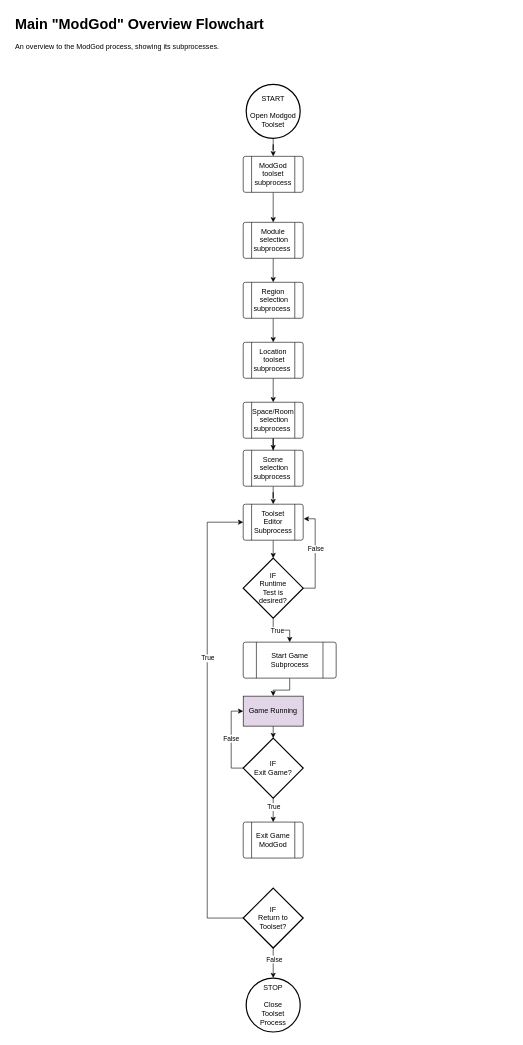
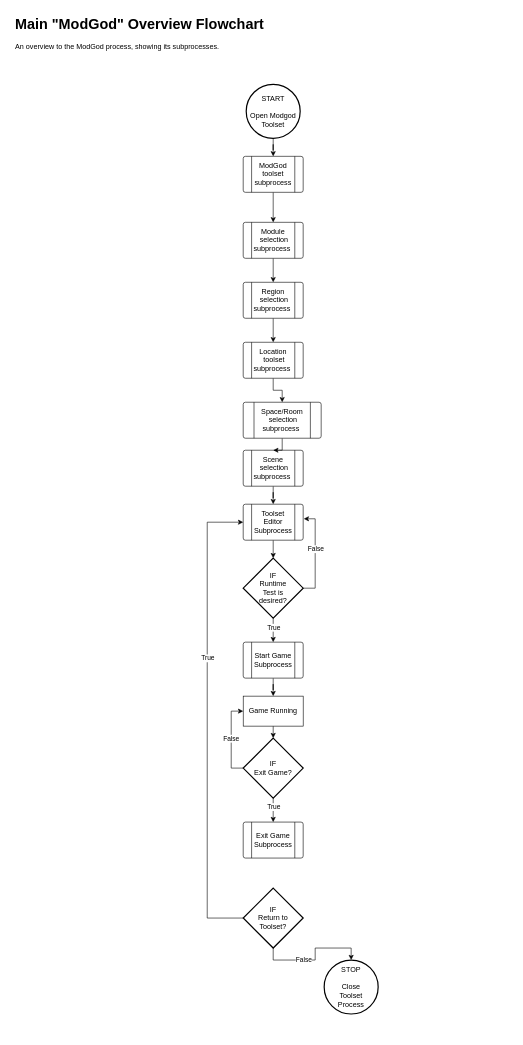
(273, 420) -> (282, 420)
(290, 660) -> (273, 660)
(273, 711) -> (273, 711)
(273, 840) -> (273, 840)
(273, 1005) -> (351, 987)
